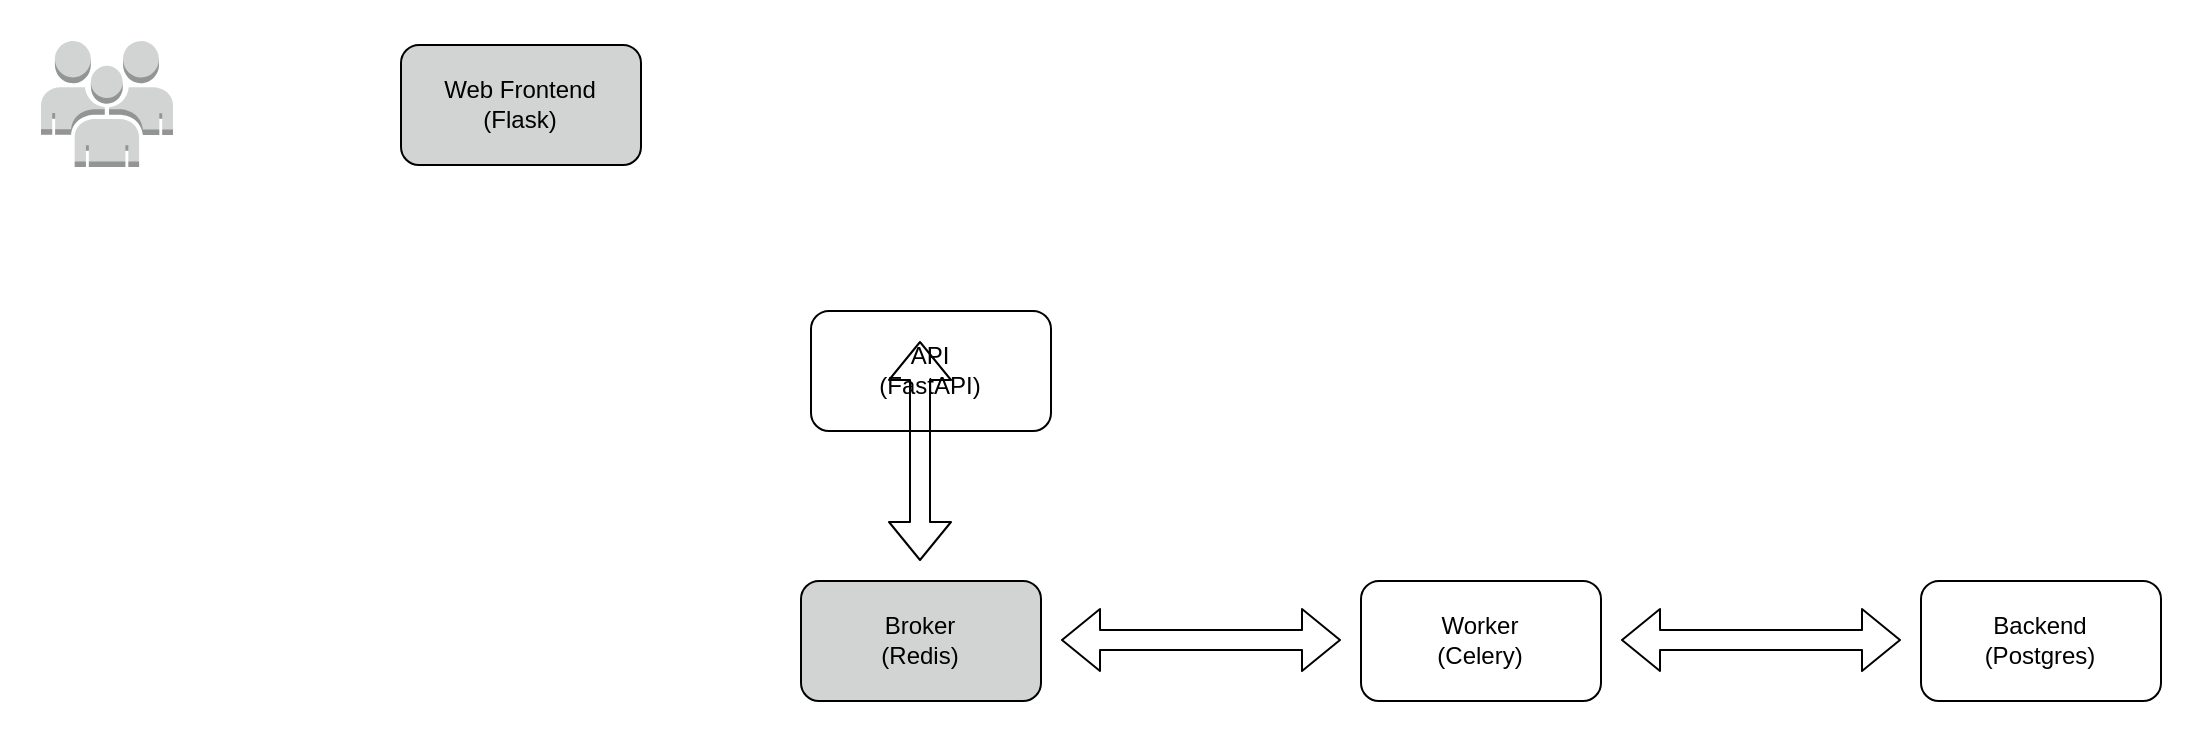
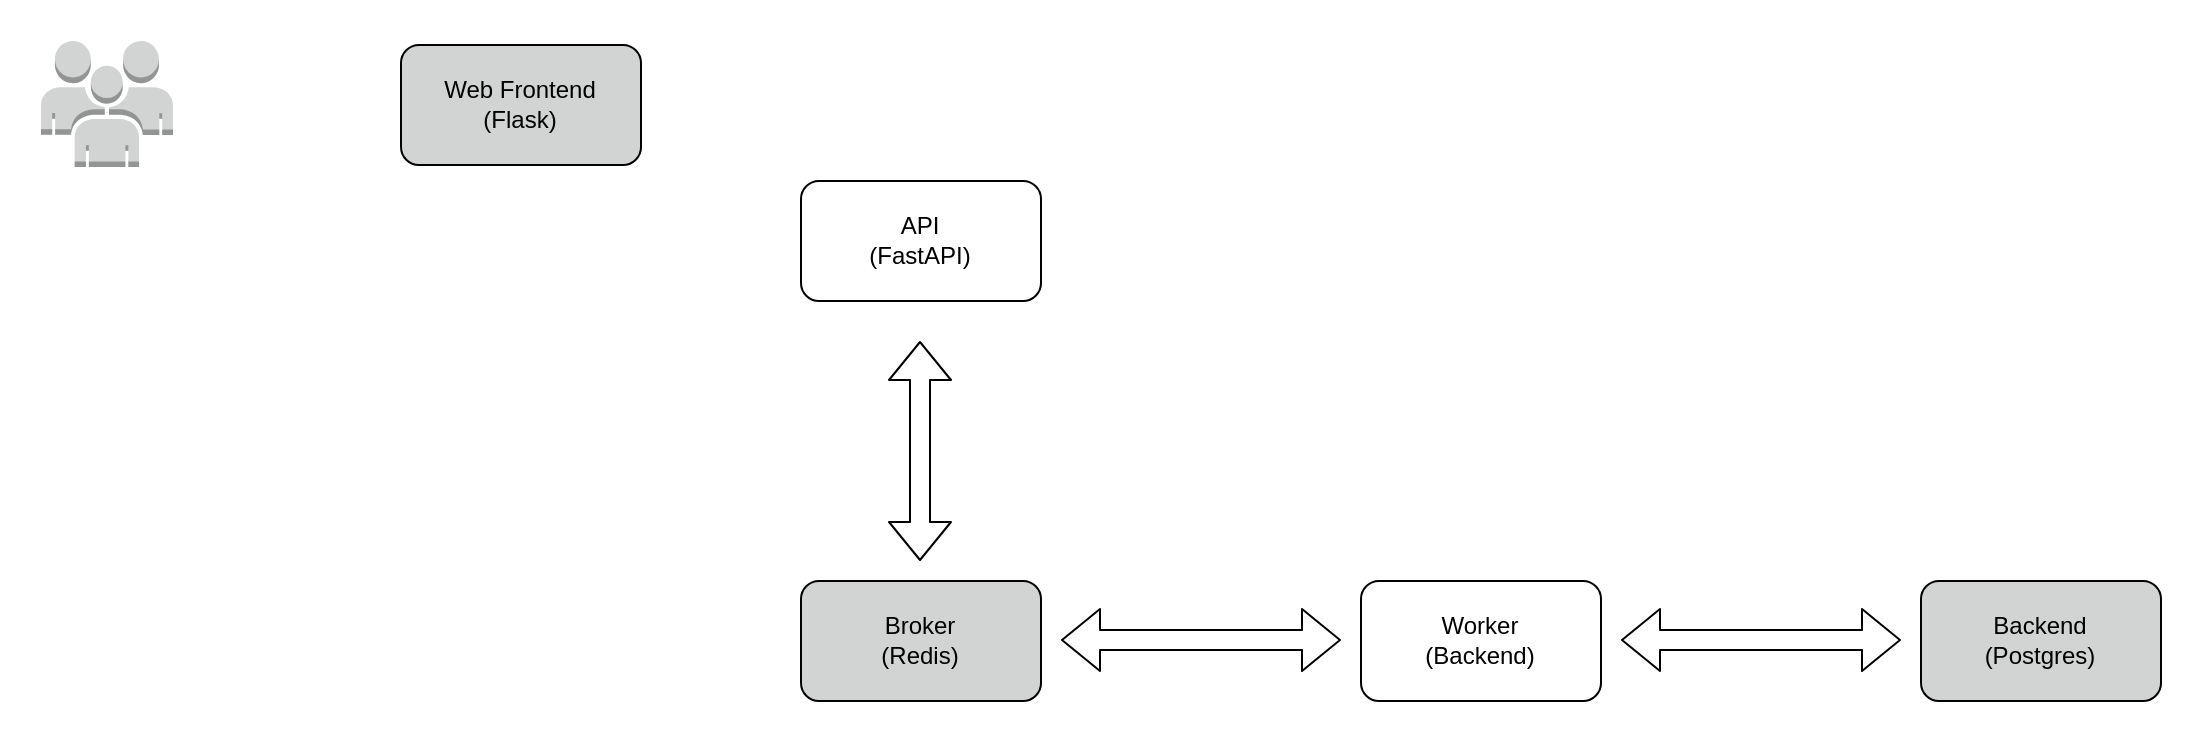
(931, 371) -> (921, 241)
(1481, 641) -> (1481, 641)
(2041, 641) -> (2041, 641)
